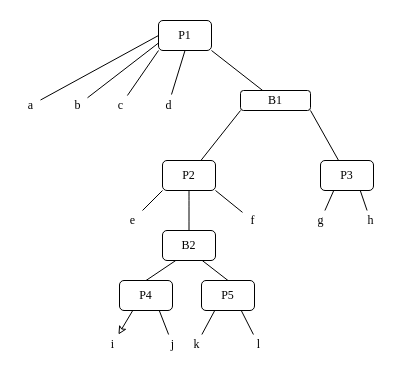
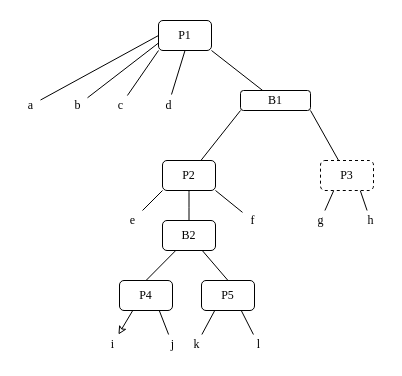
(347, 176) -> (347, 176)
(189, 246) -> (189, 236)
